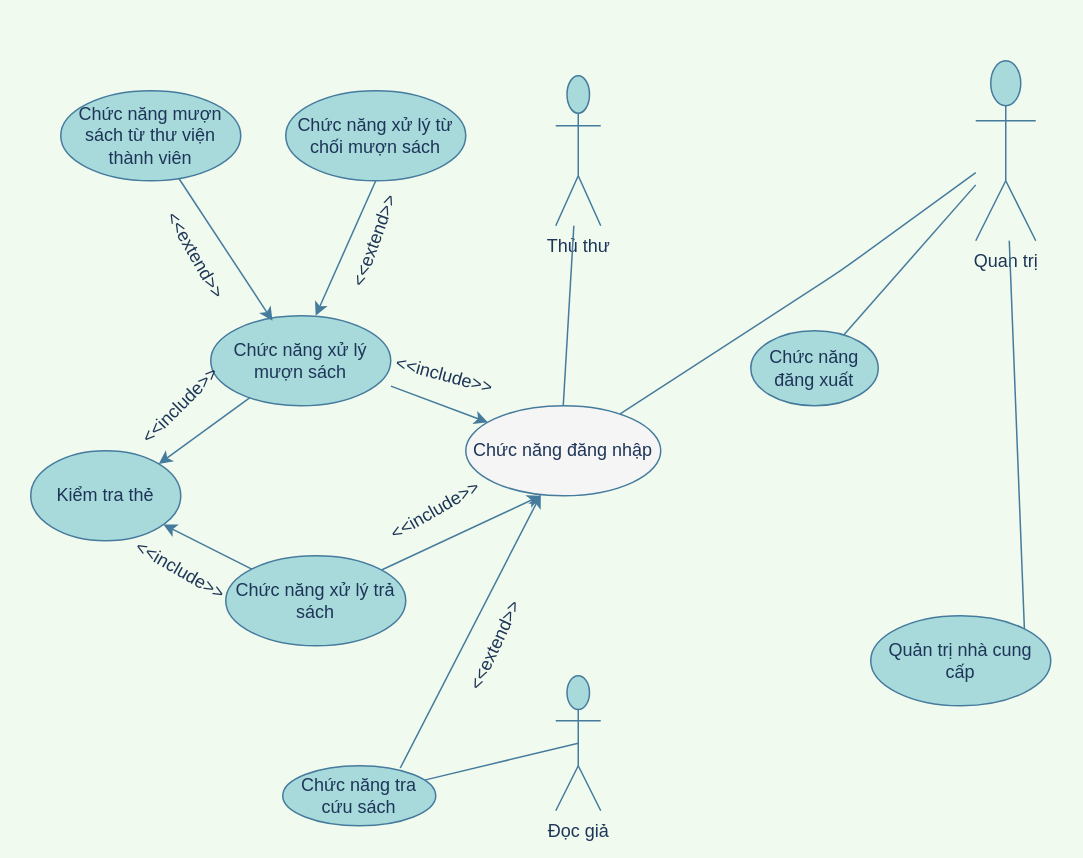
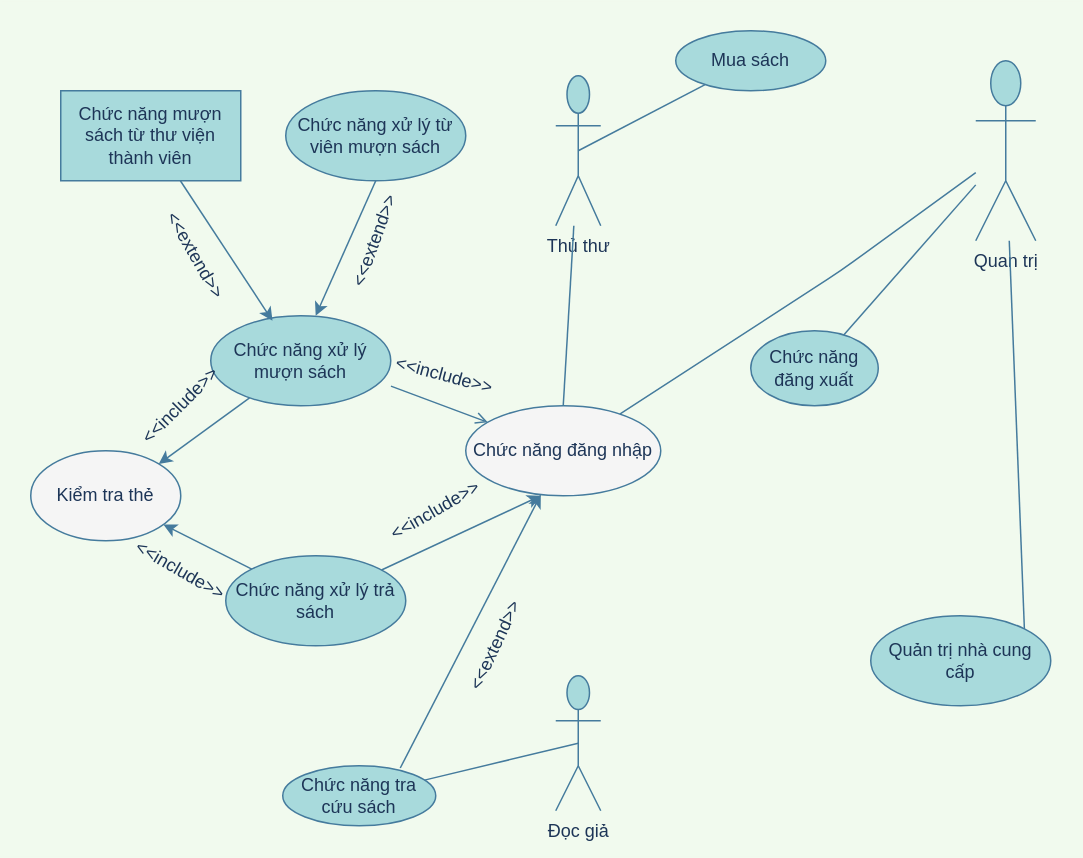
none -> (751, 61)
none -> (651, 113)
(151, 136) -> (151, 136)
(376, 136) -> (376, 136)
(477, 418) -> (479, 419)
(106, 496) -> (106, 496)
